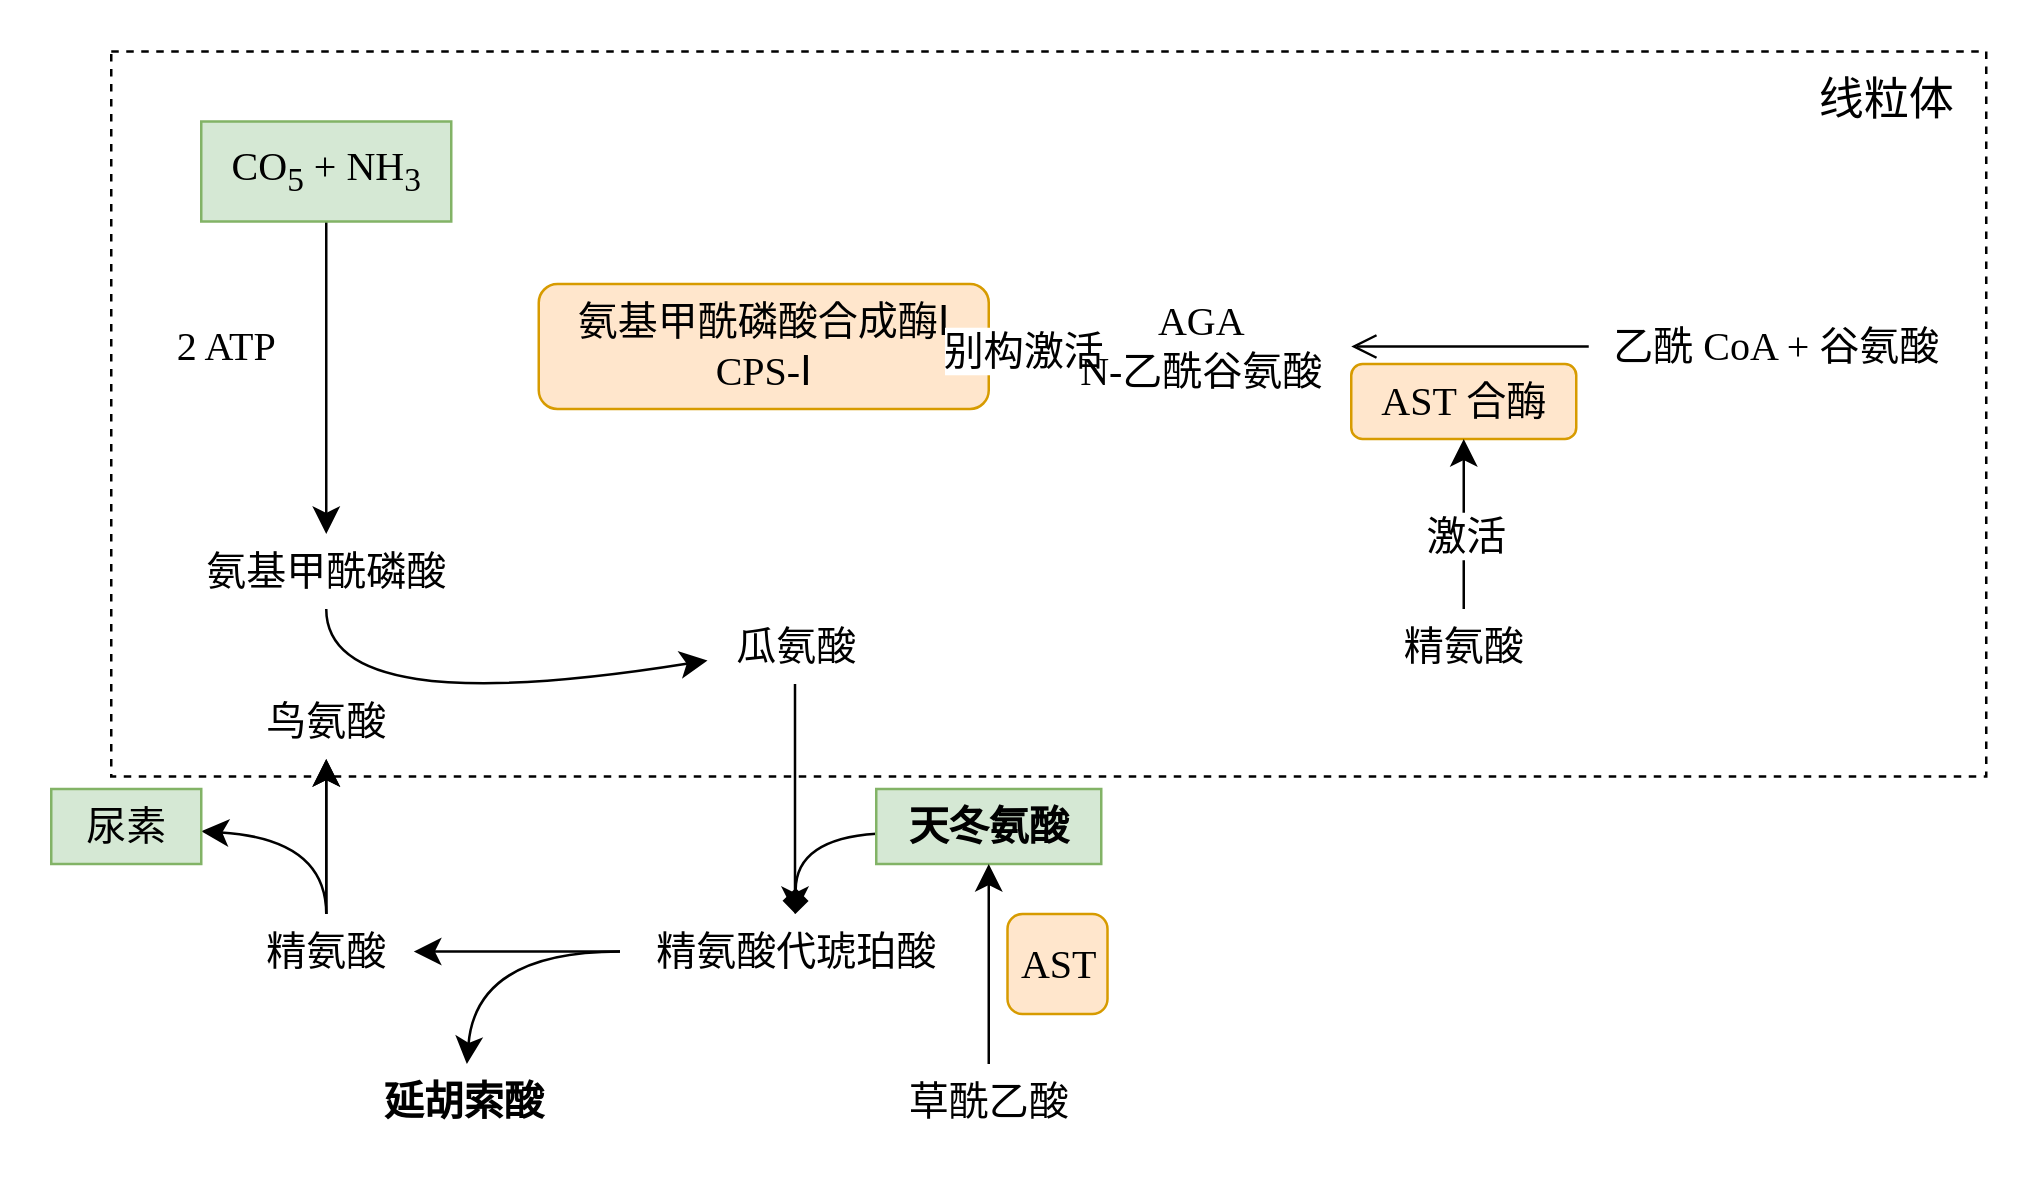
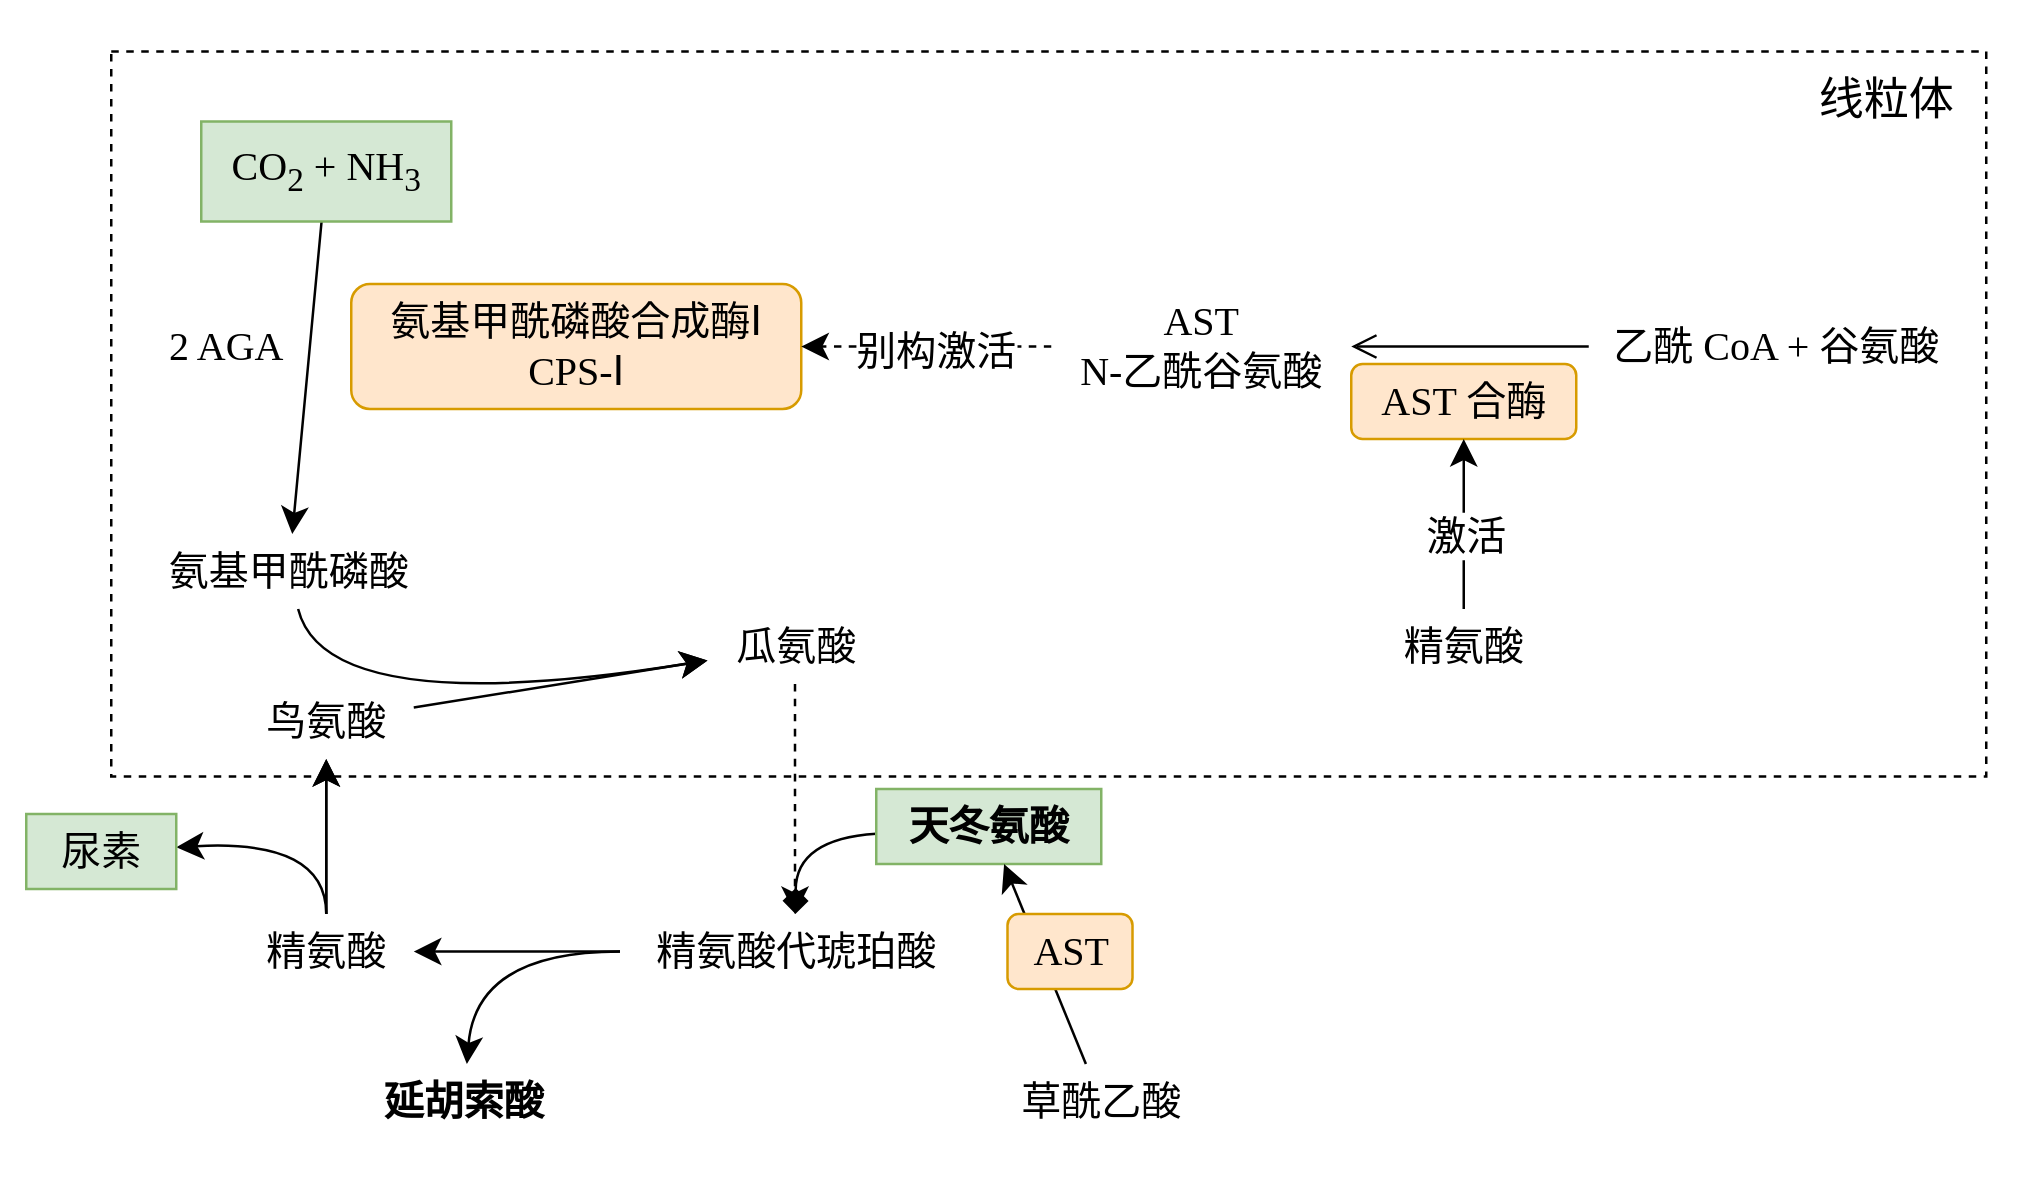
(328, 171) -> (328, 171)
(228, 346) -> (228, 346)
(764, 346) -> (576, 346)
(1203, 346) -> (1203, 346)
(326, 571) -> (289, 571)
none -> (497, 694)
(795, 781) -> (795, 781)
(126, 826) -> (101, 851)
(1058, 964) -> (1070, 951)
(989, 1101) -> (1101, 1101)
